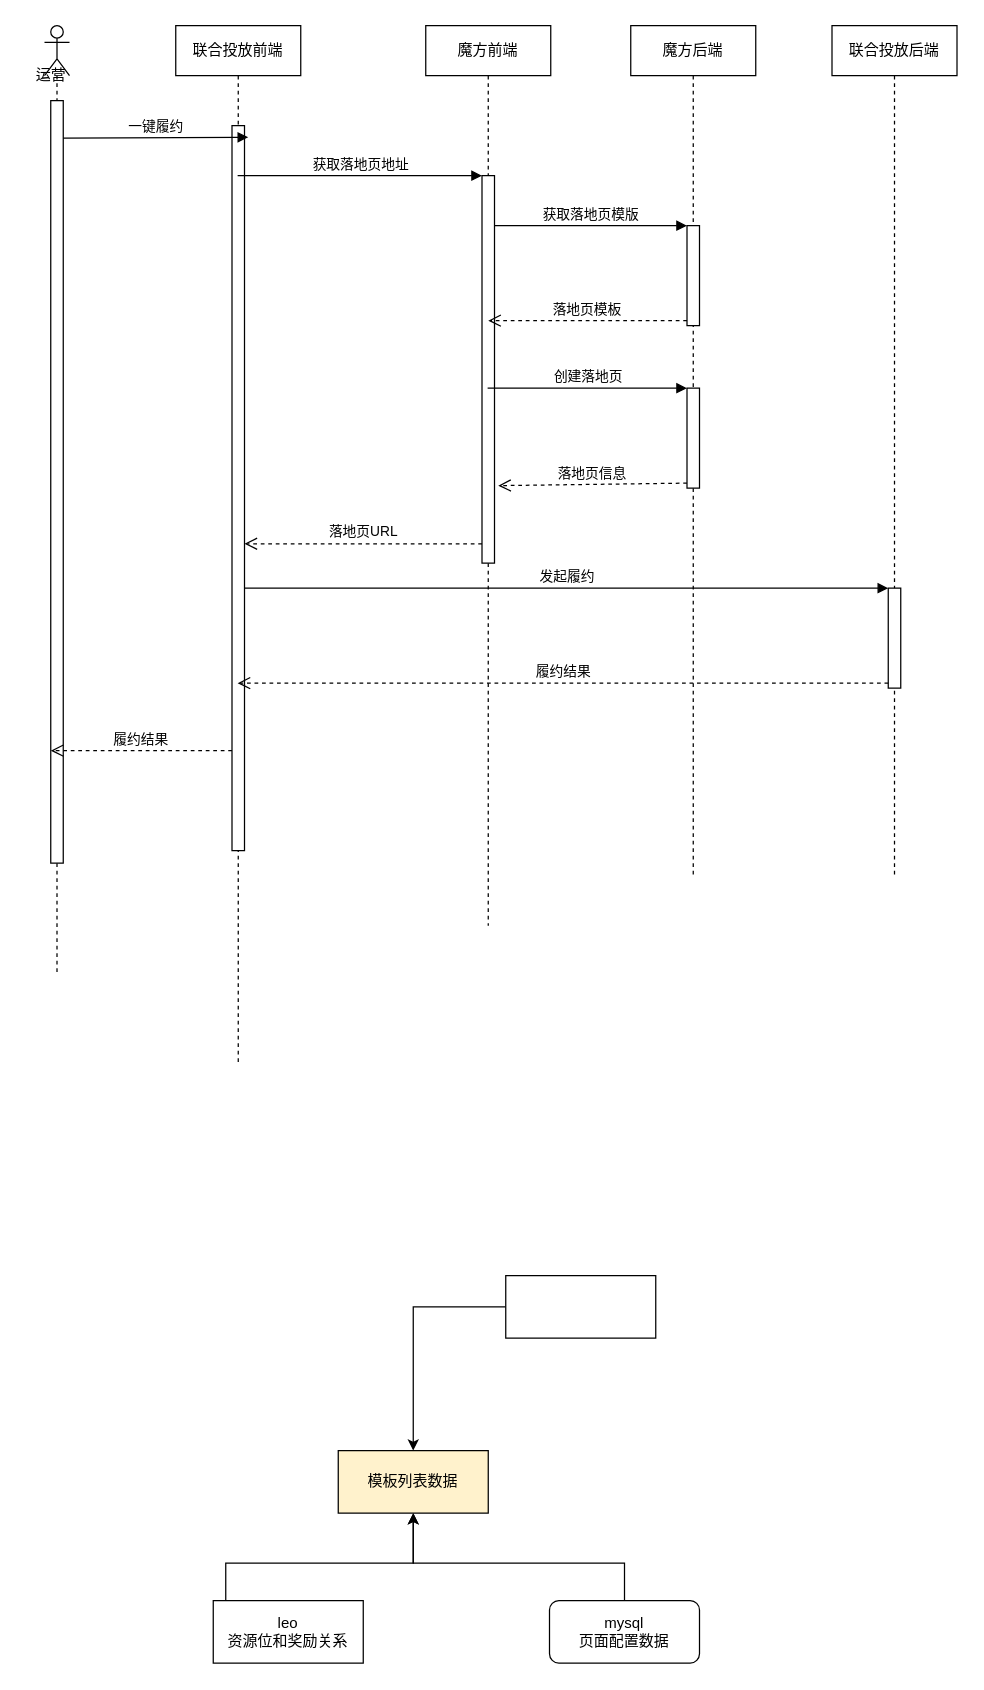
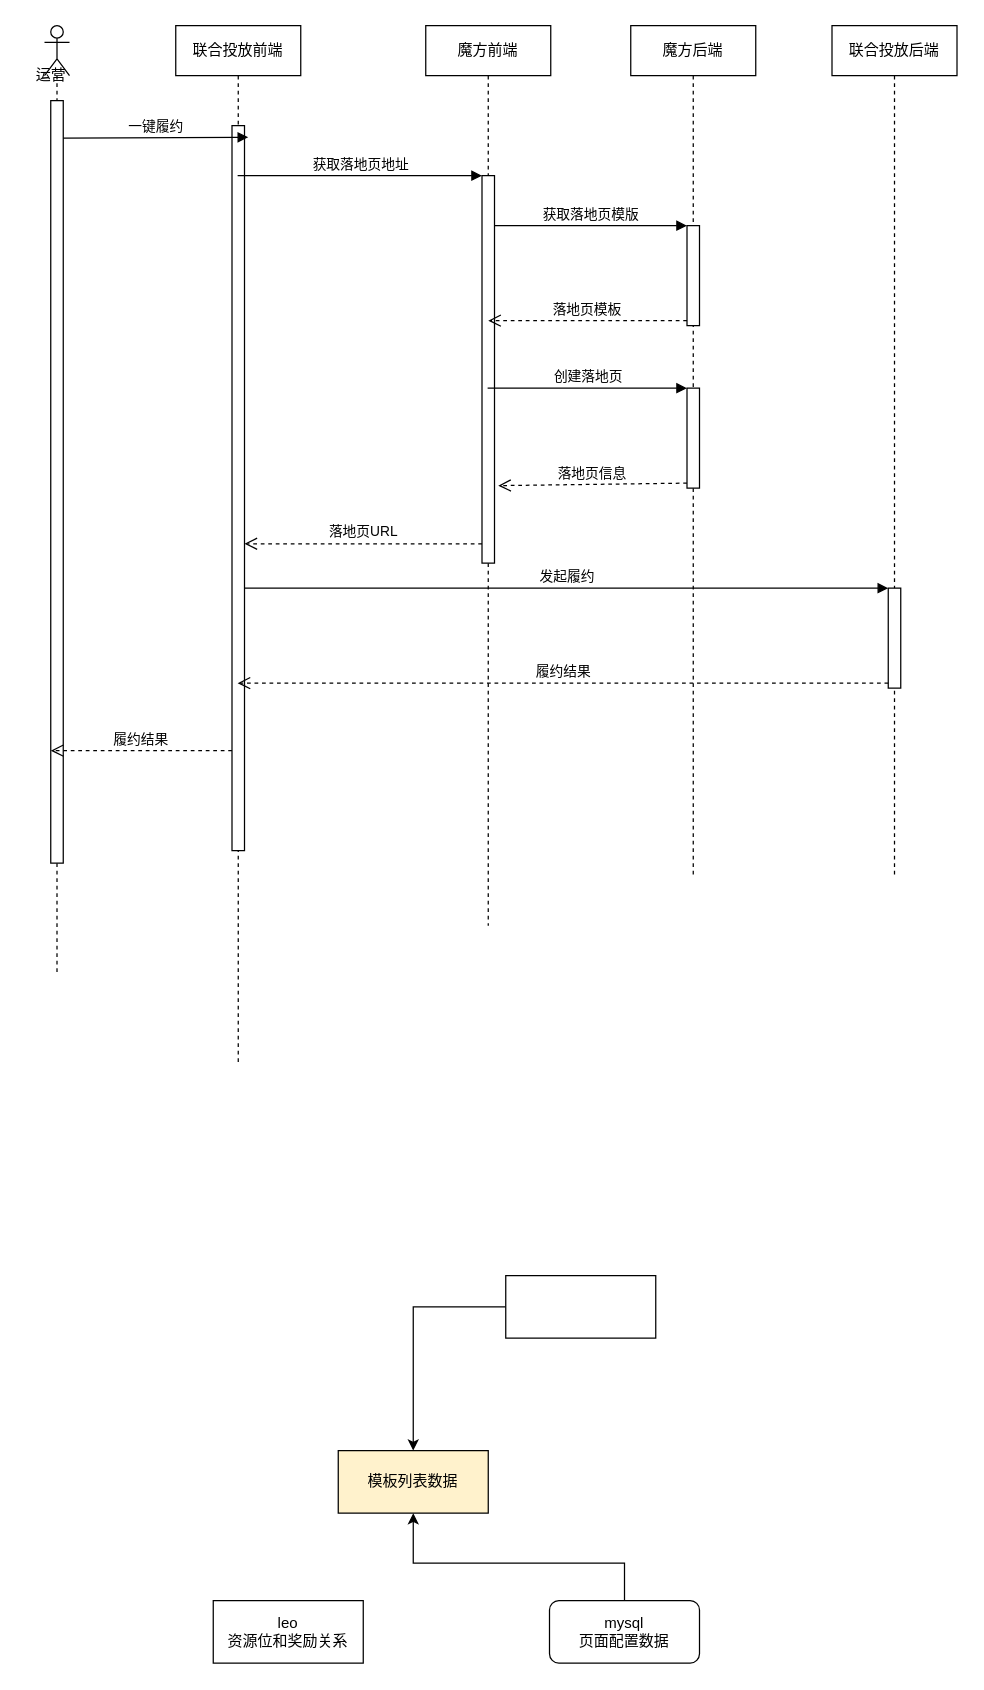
(299, 1563) -> none
